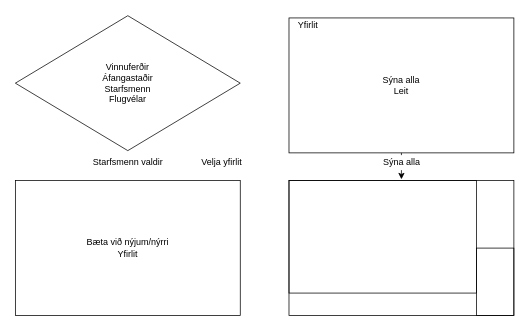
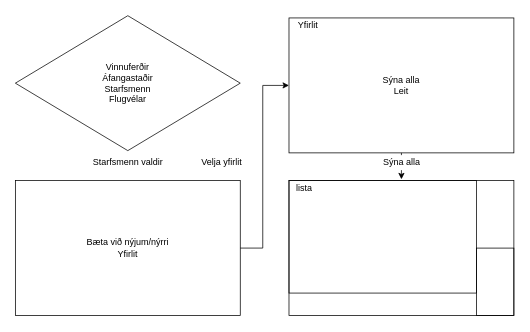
none -> (263, 157)
none -> (304, 188)
